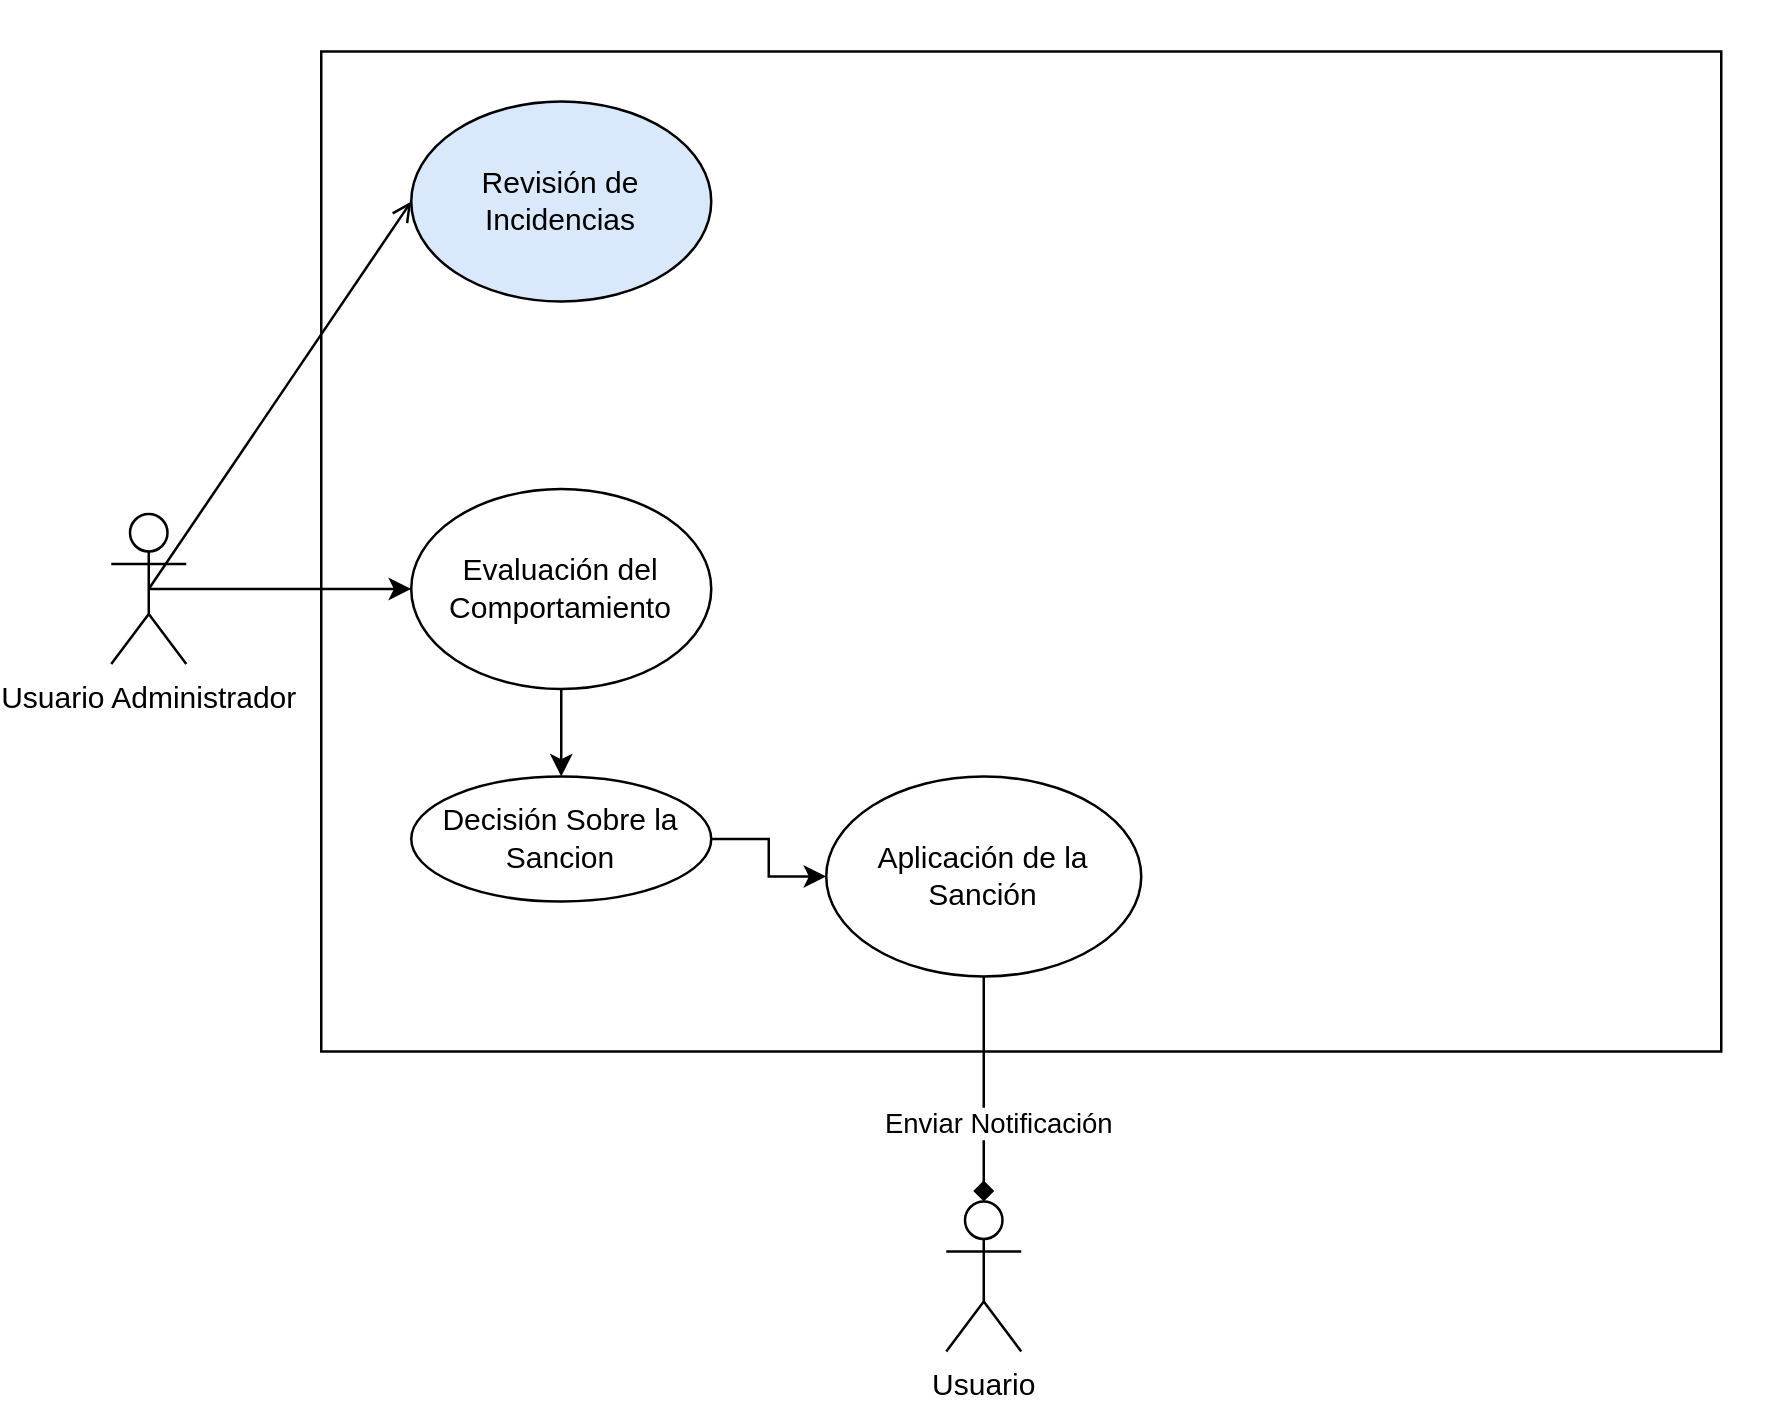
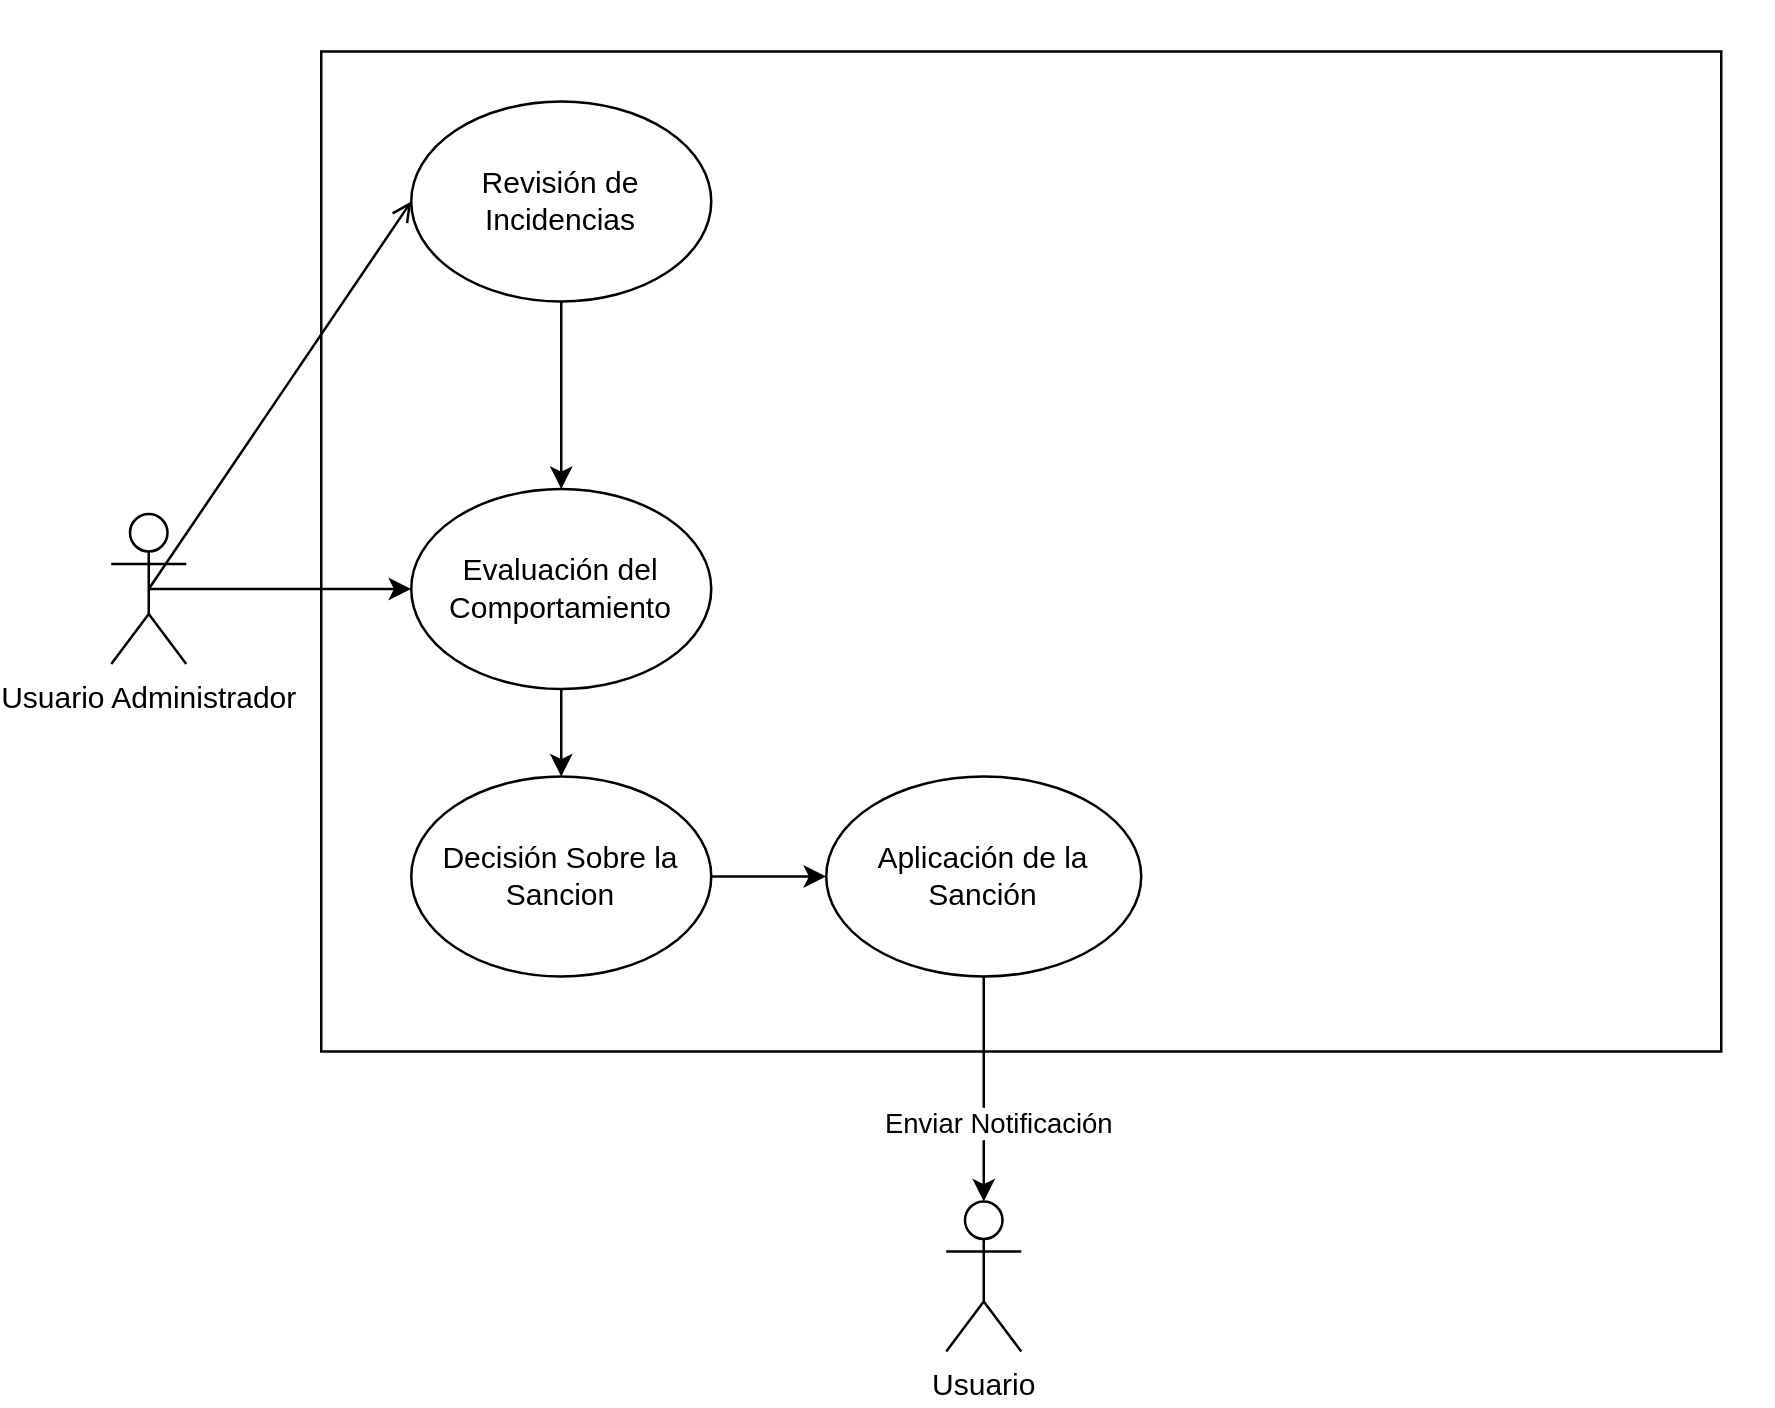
(561, 201) -> (561, 201)
none -> (561, 387)
(561, 839) -> (561, 876)
(984, 1181) -> (984, 1182)
